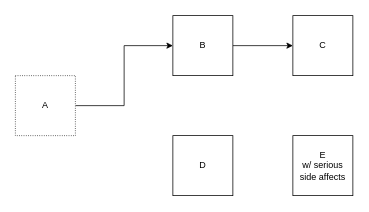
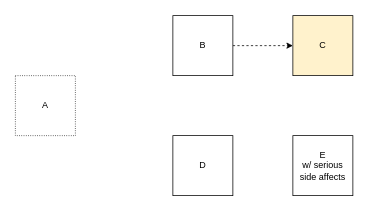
(260, 45) -> (260, 45)
(323, 45) -> (323, 45)
(101, 105) -> none
